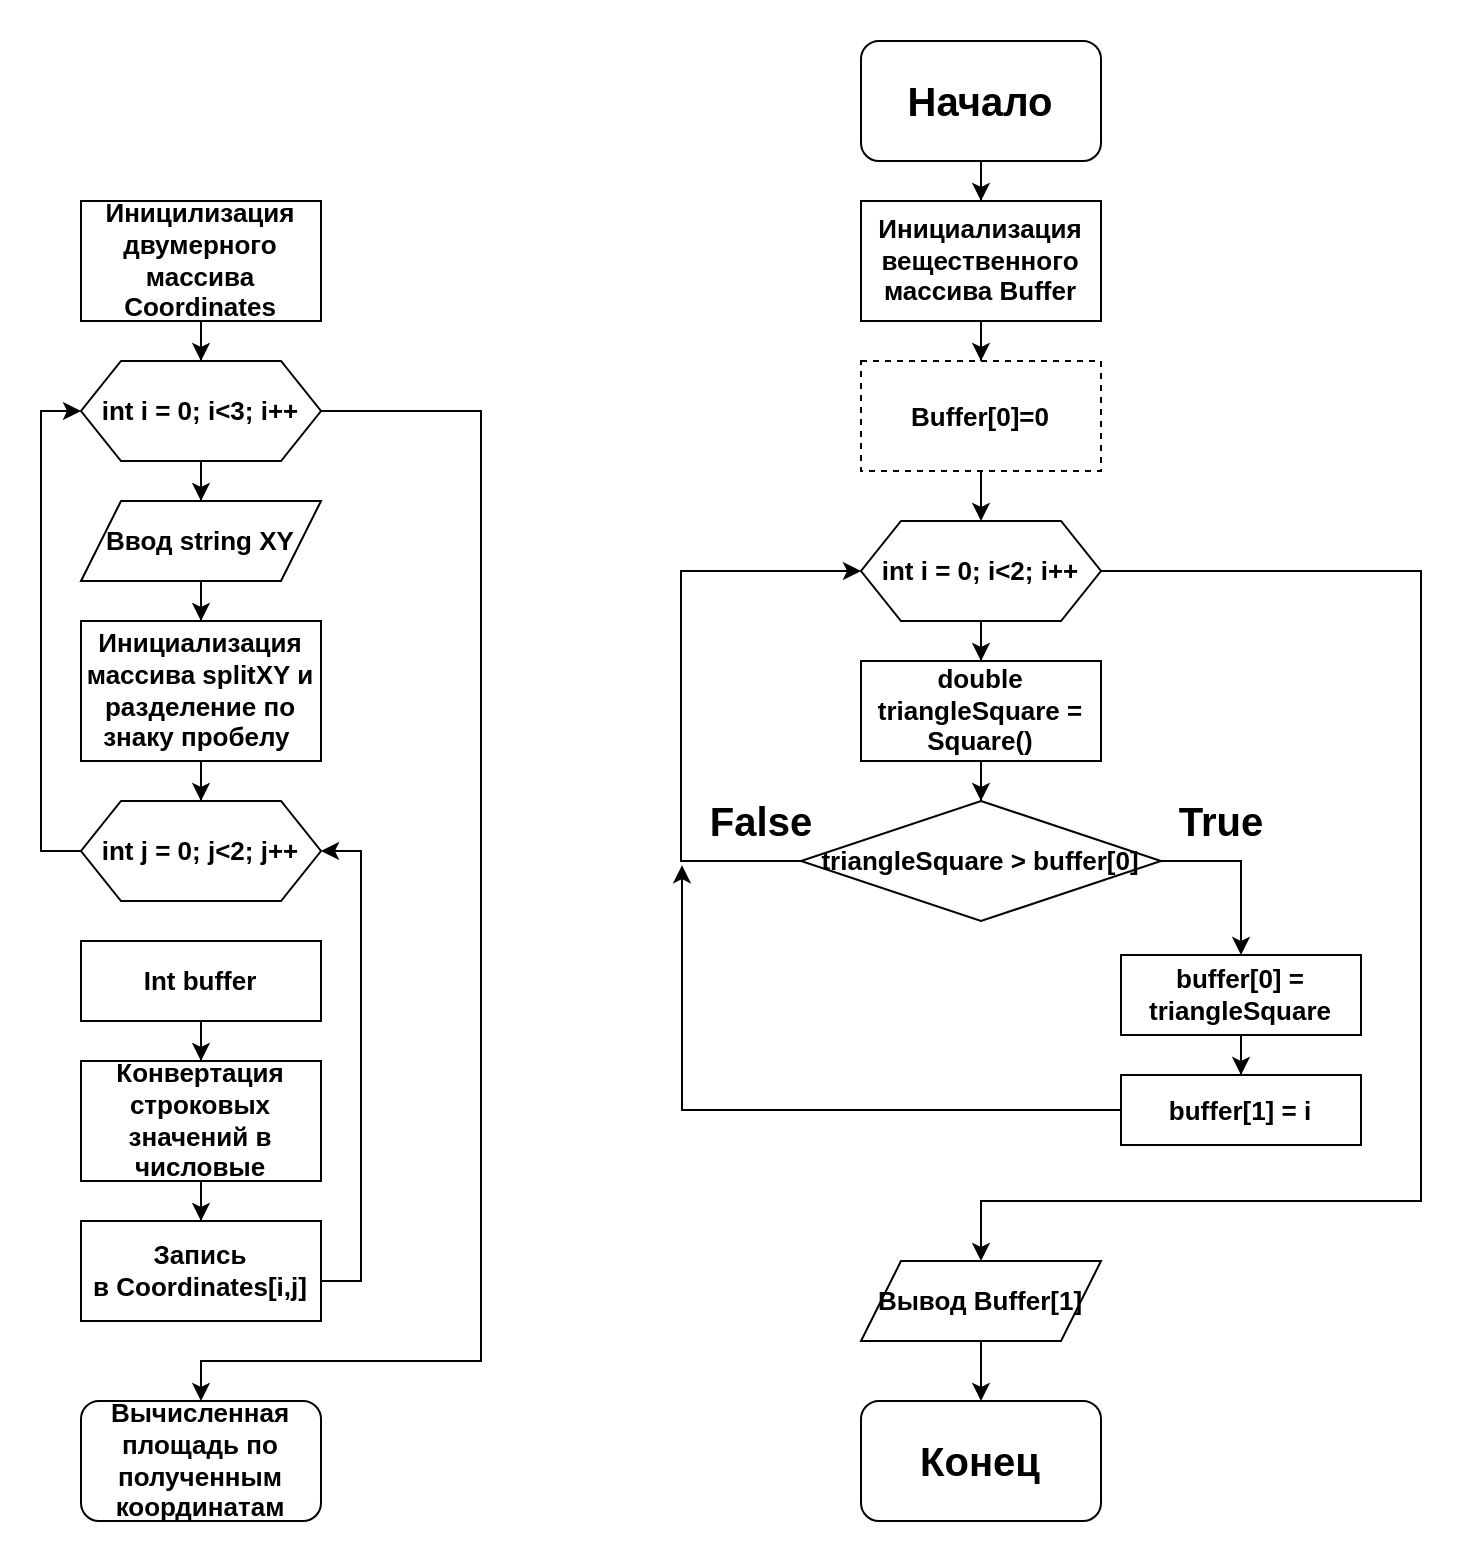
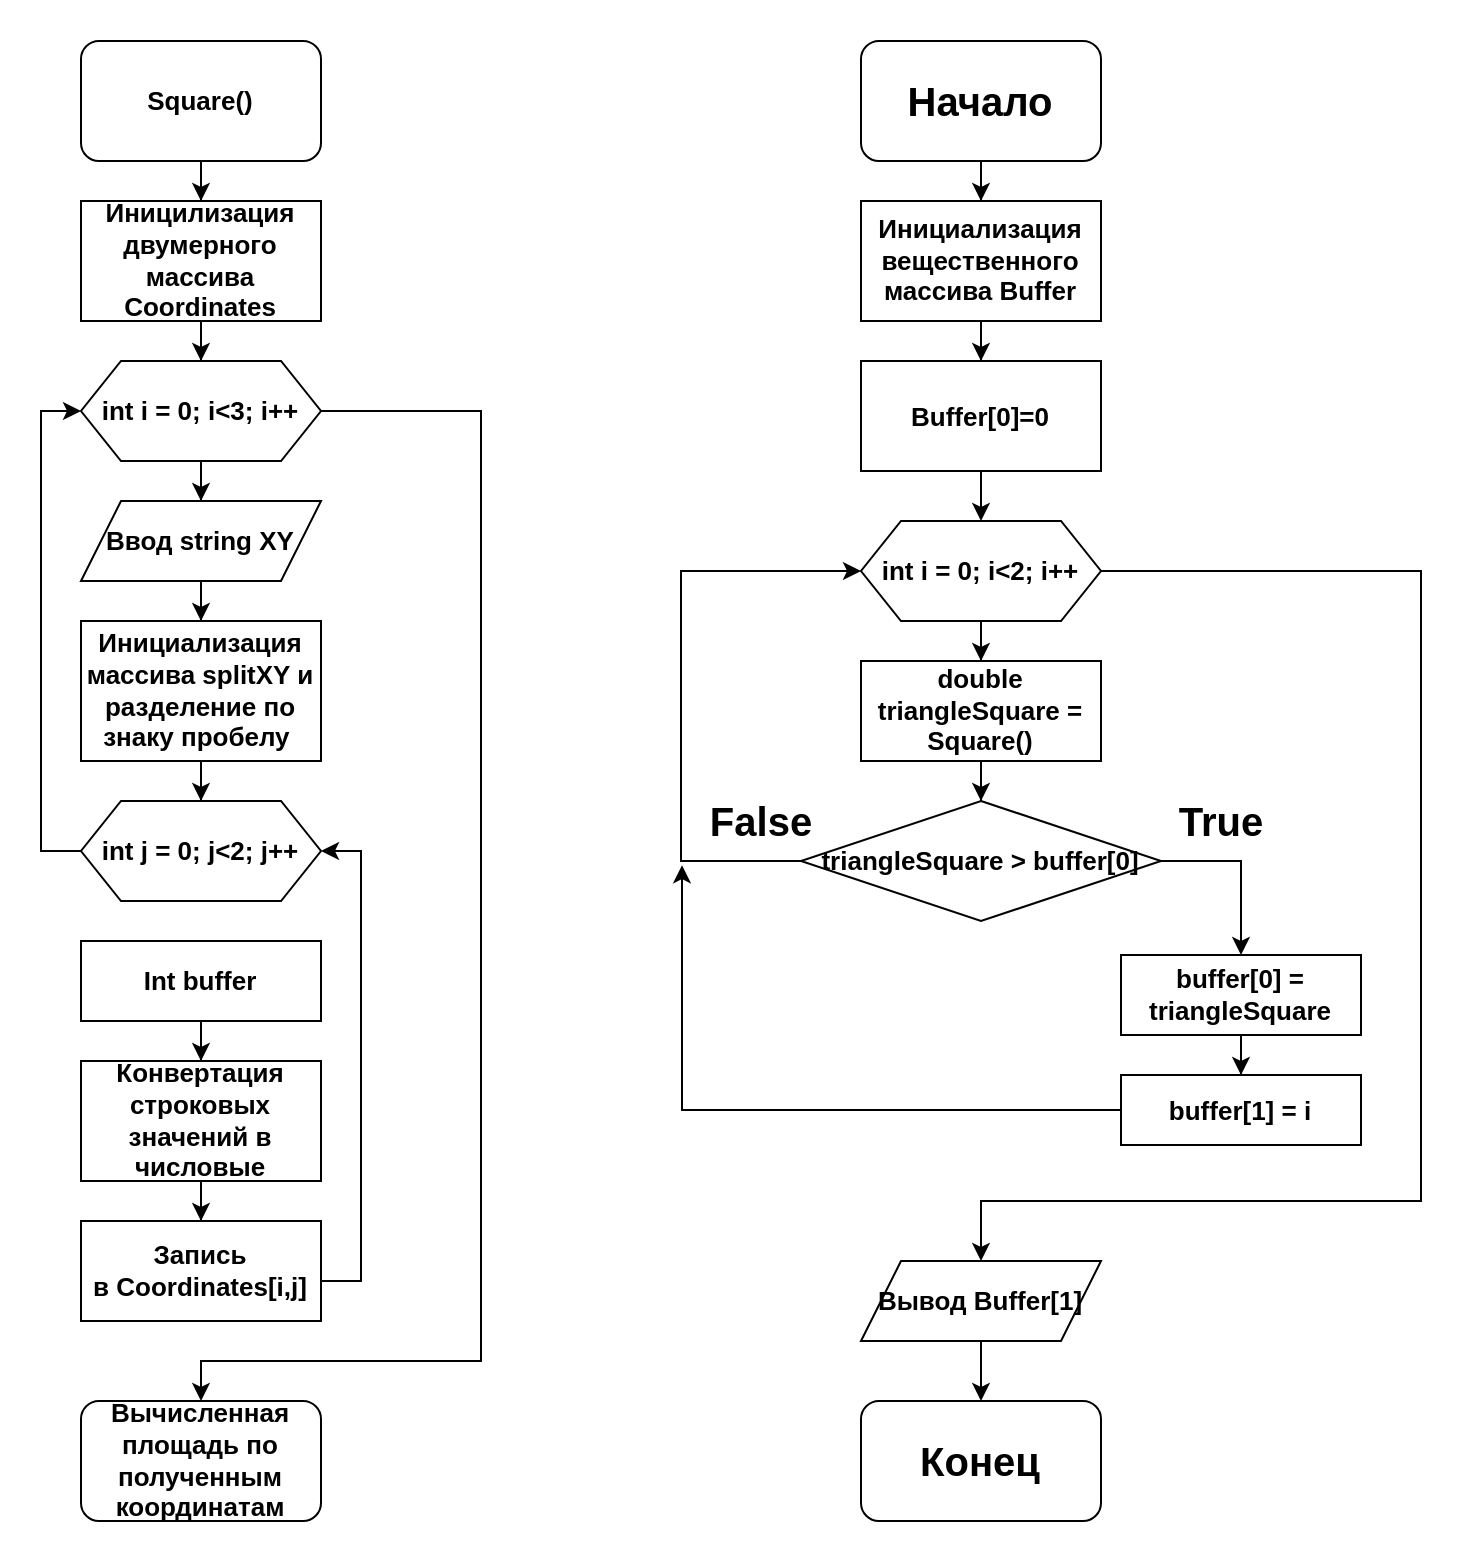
none -> (201, 101)
none -> (201, 188)
(981, 416) -> (981, 416)
